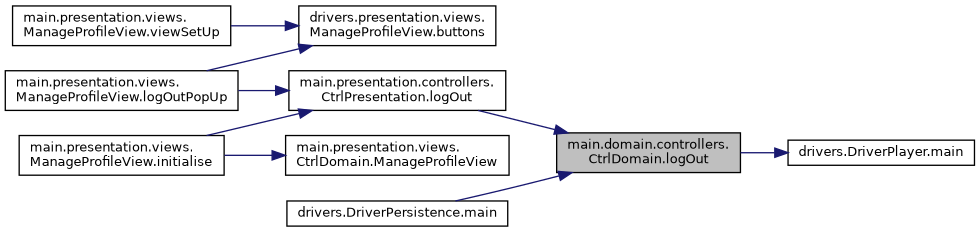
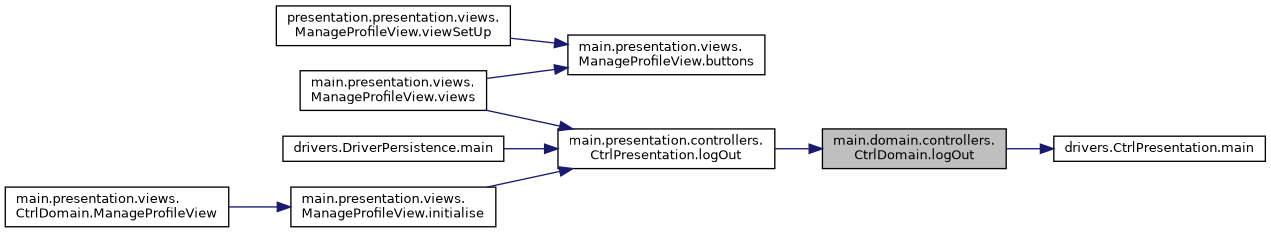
(122, 26) -> (393, 26)
(397, 26) -> (666, 55)
(122, 91) -> (393, 91)
(881, 153) -> (1160, 149)
(248, 155) -> (253, 207)
(507, 189) -> (524, 149)
